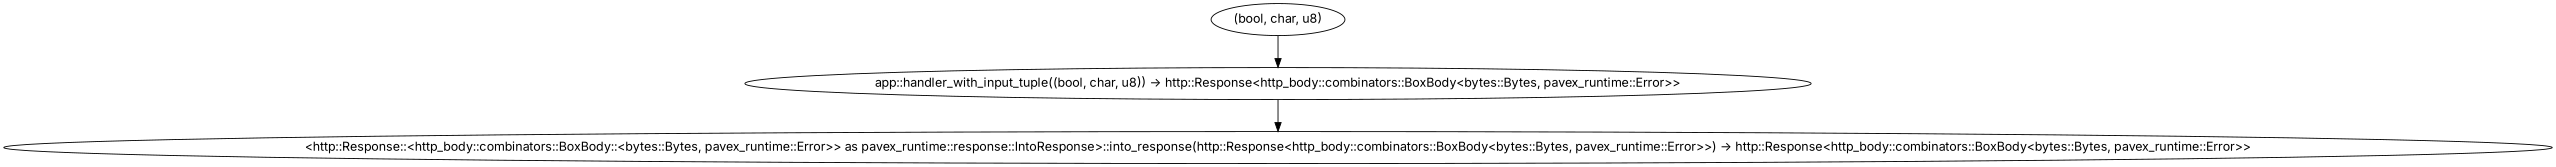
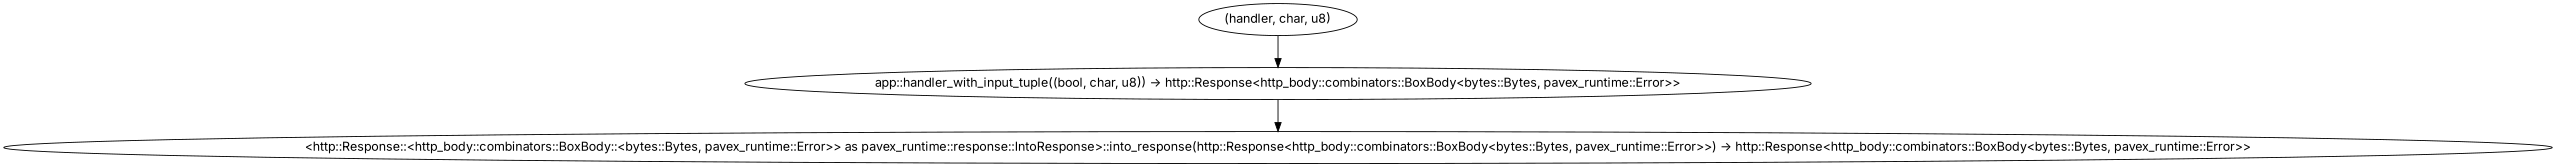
(1278, 20) -> (1278, 20)
